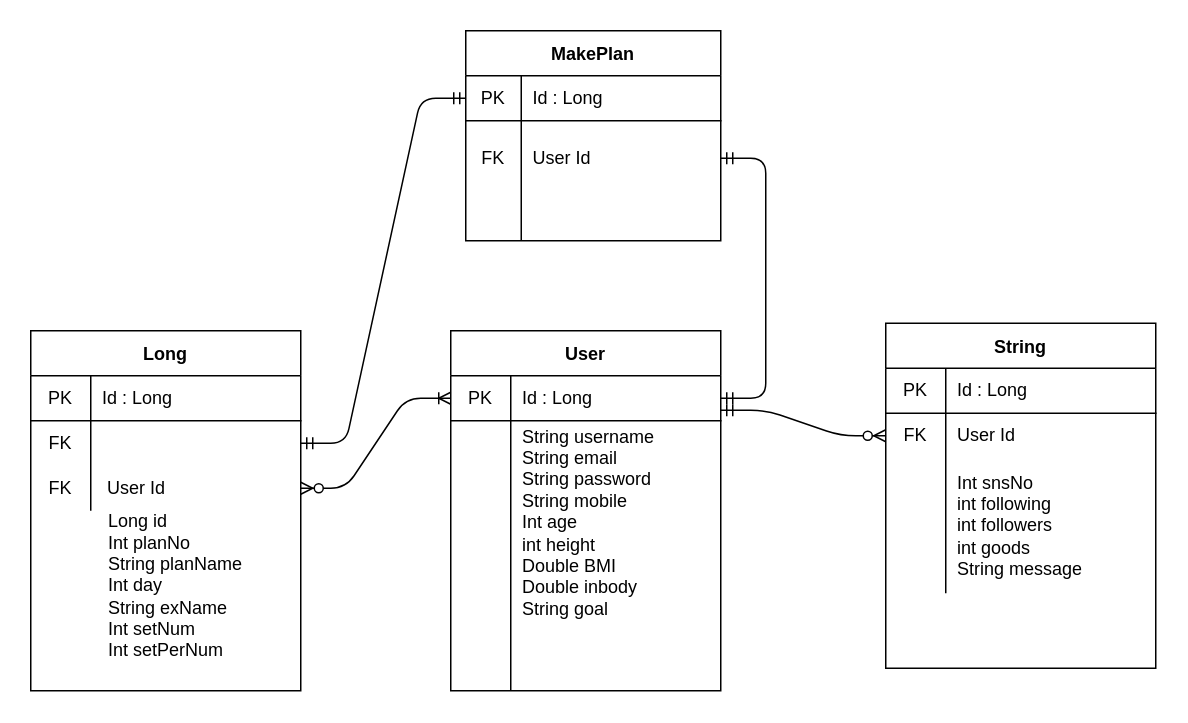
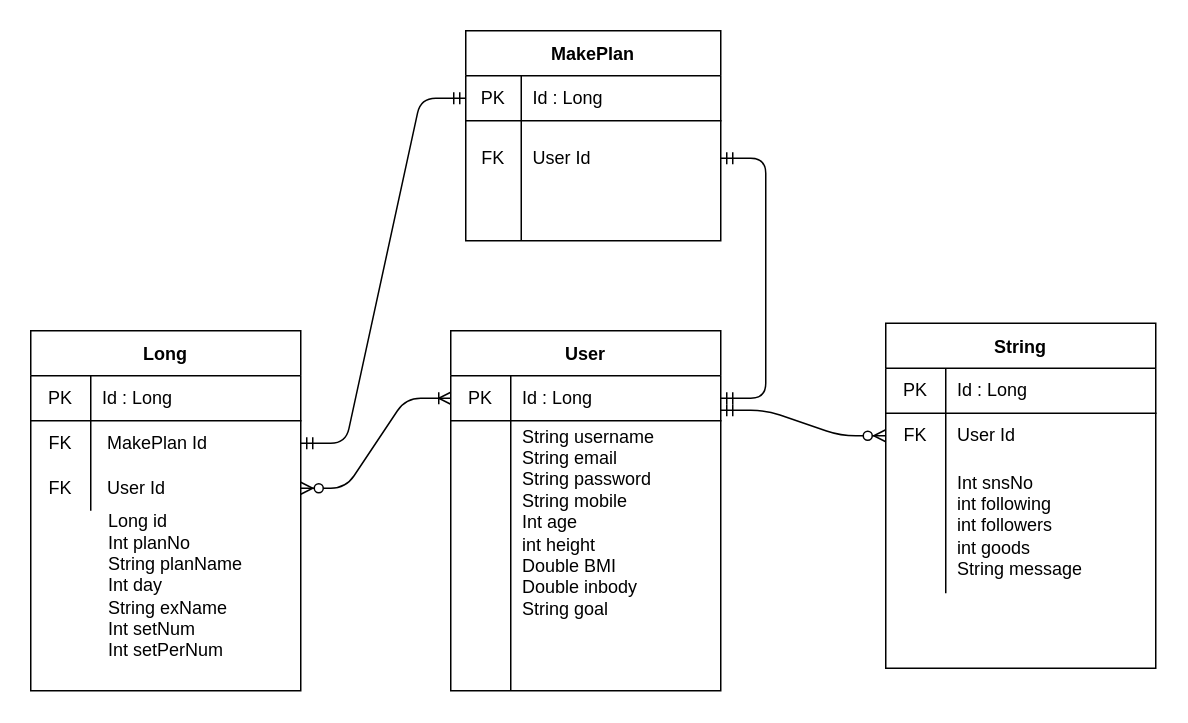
none -> (196, 443)
